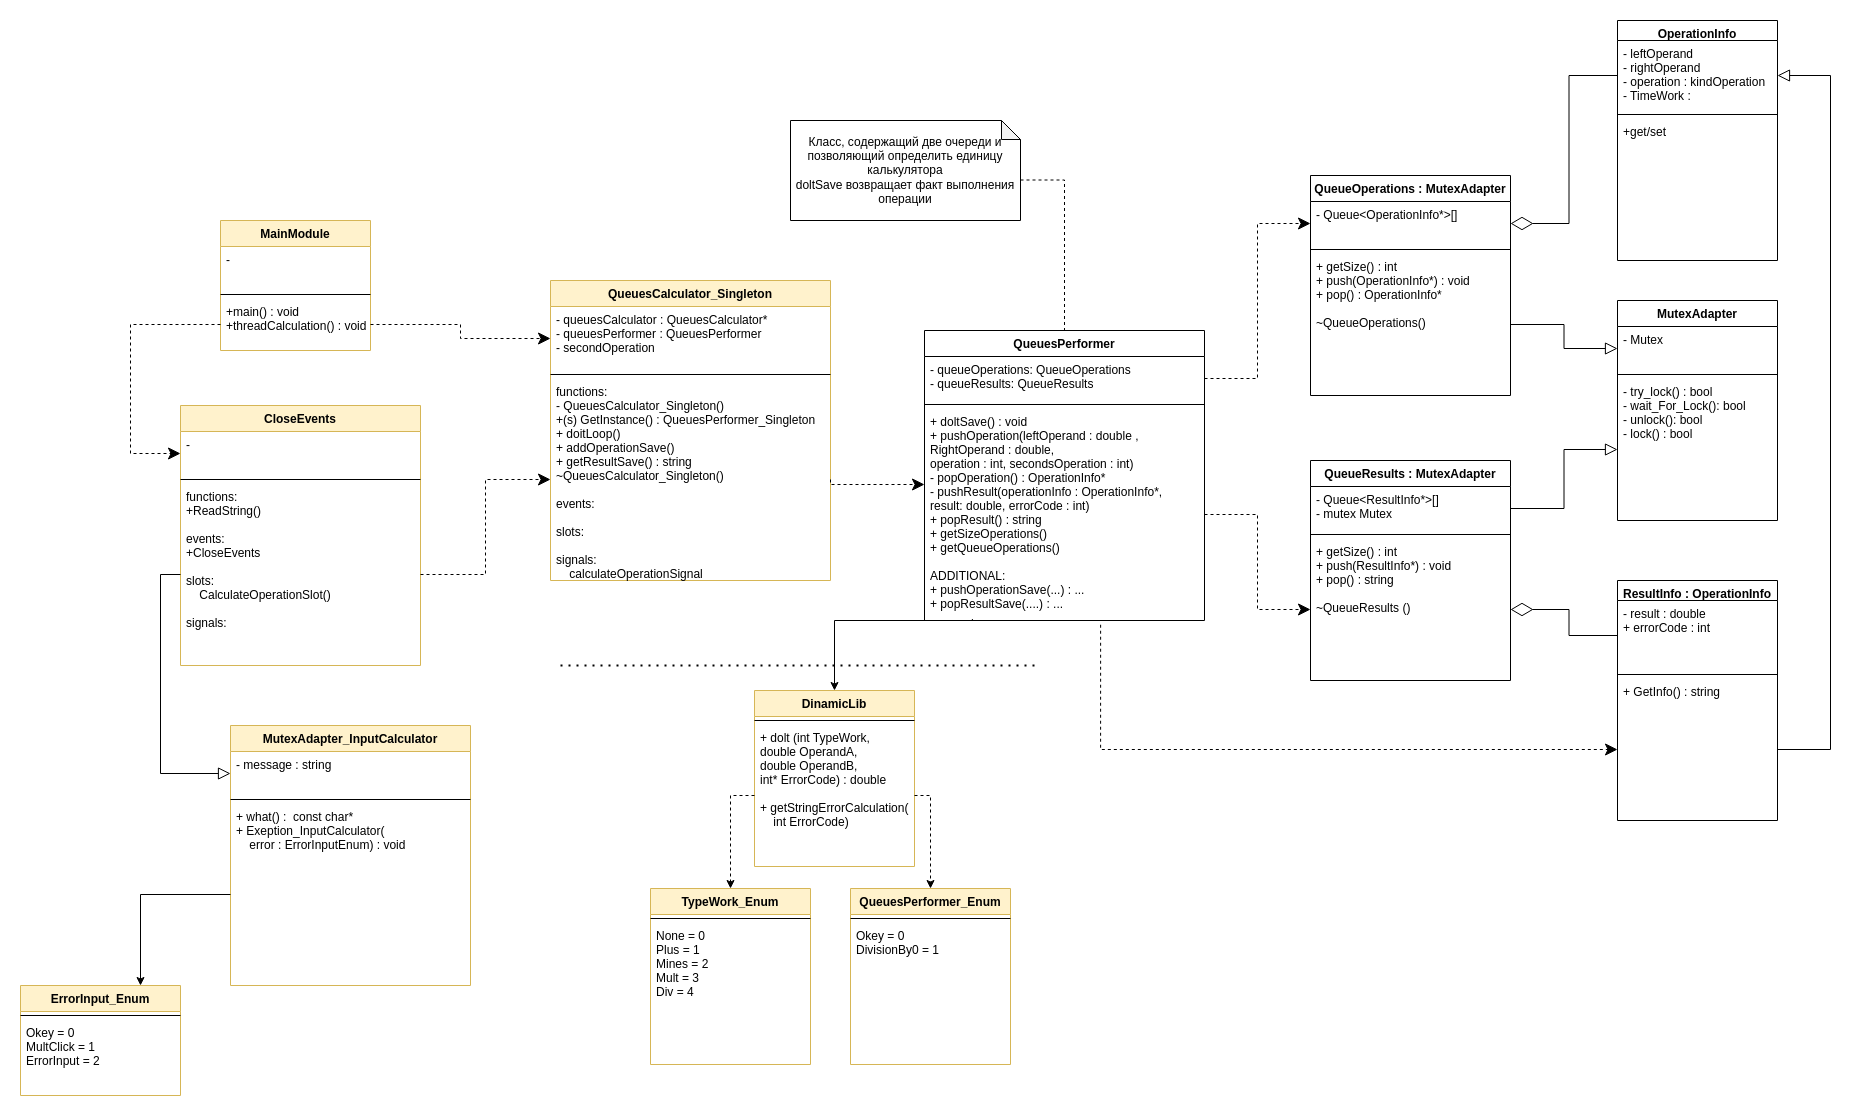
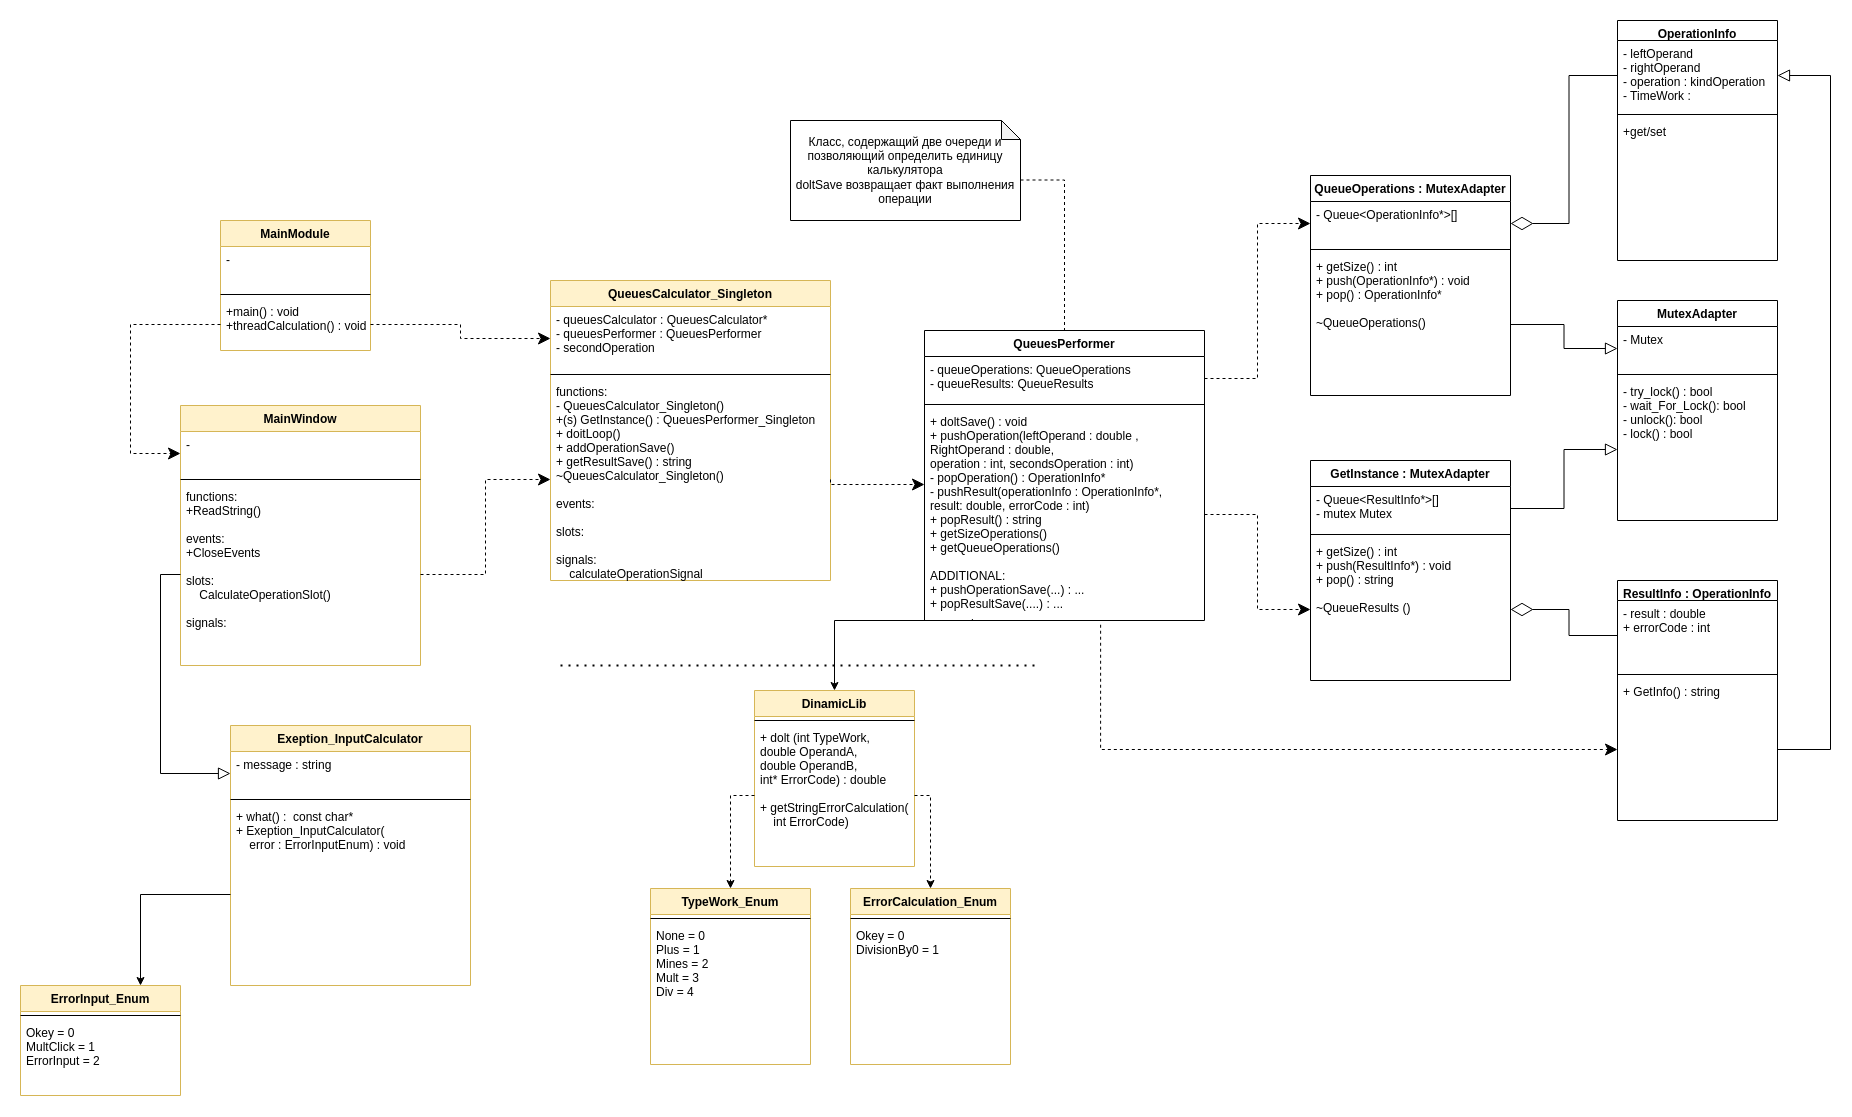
(300, 419) -> (300, 419)
(1410, 474) -> (1410, 474)
(350, 739) -> (350, 739)
(930, 902) -> (930, 902)
